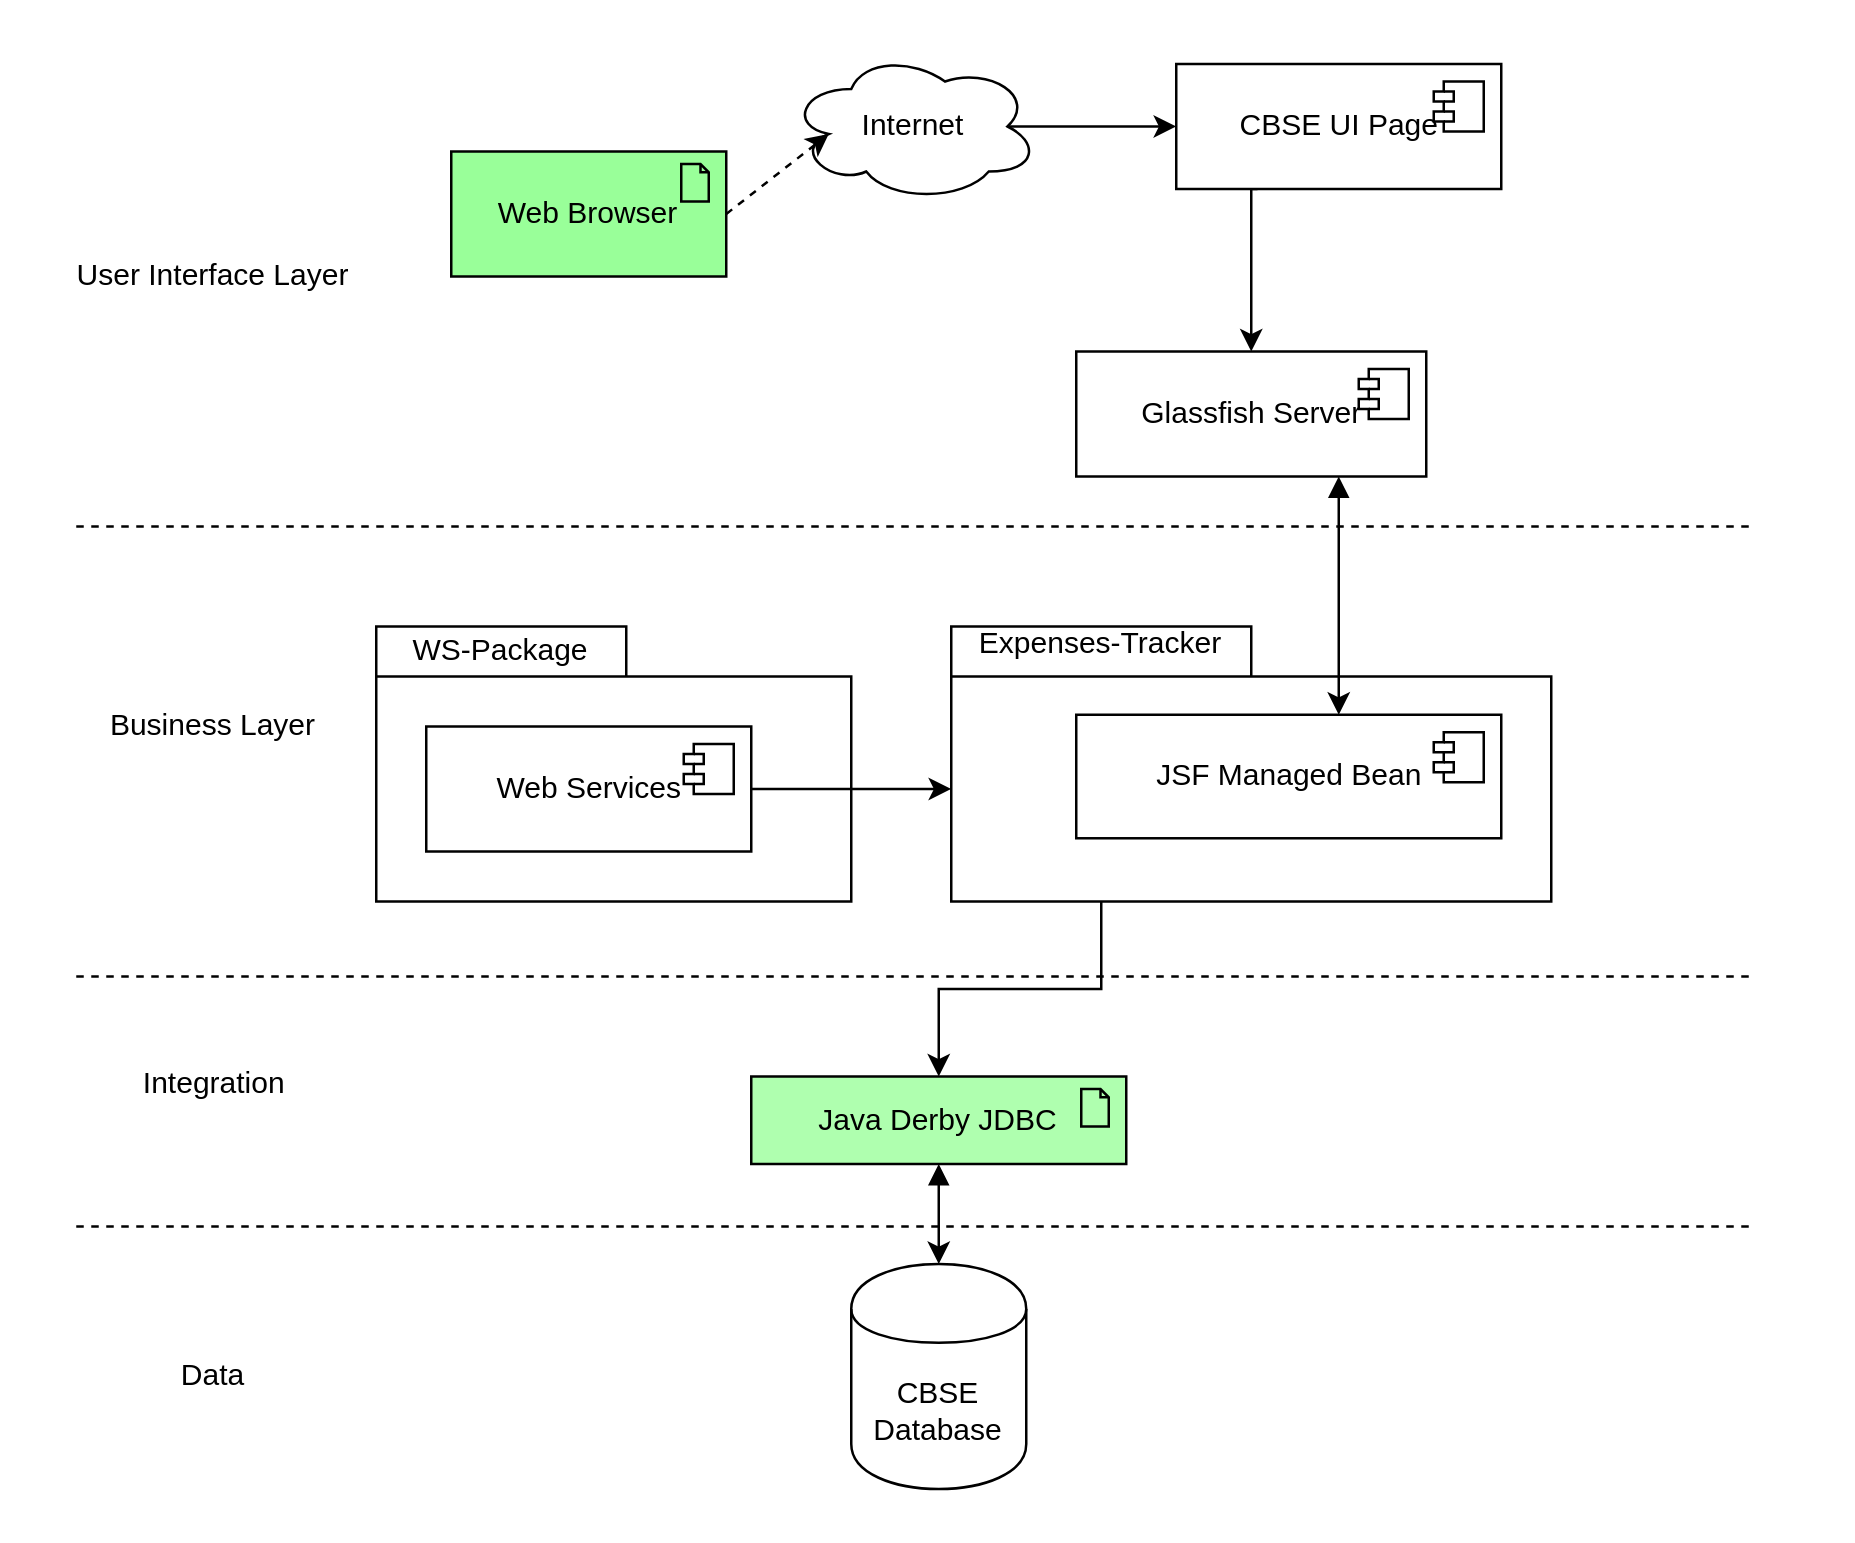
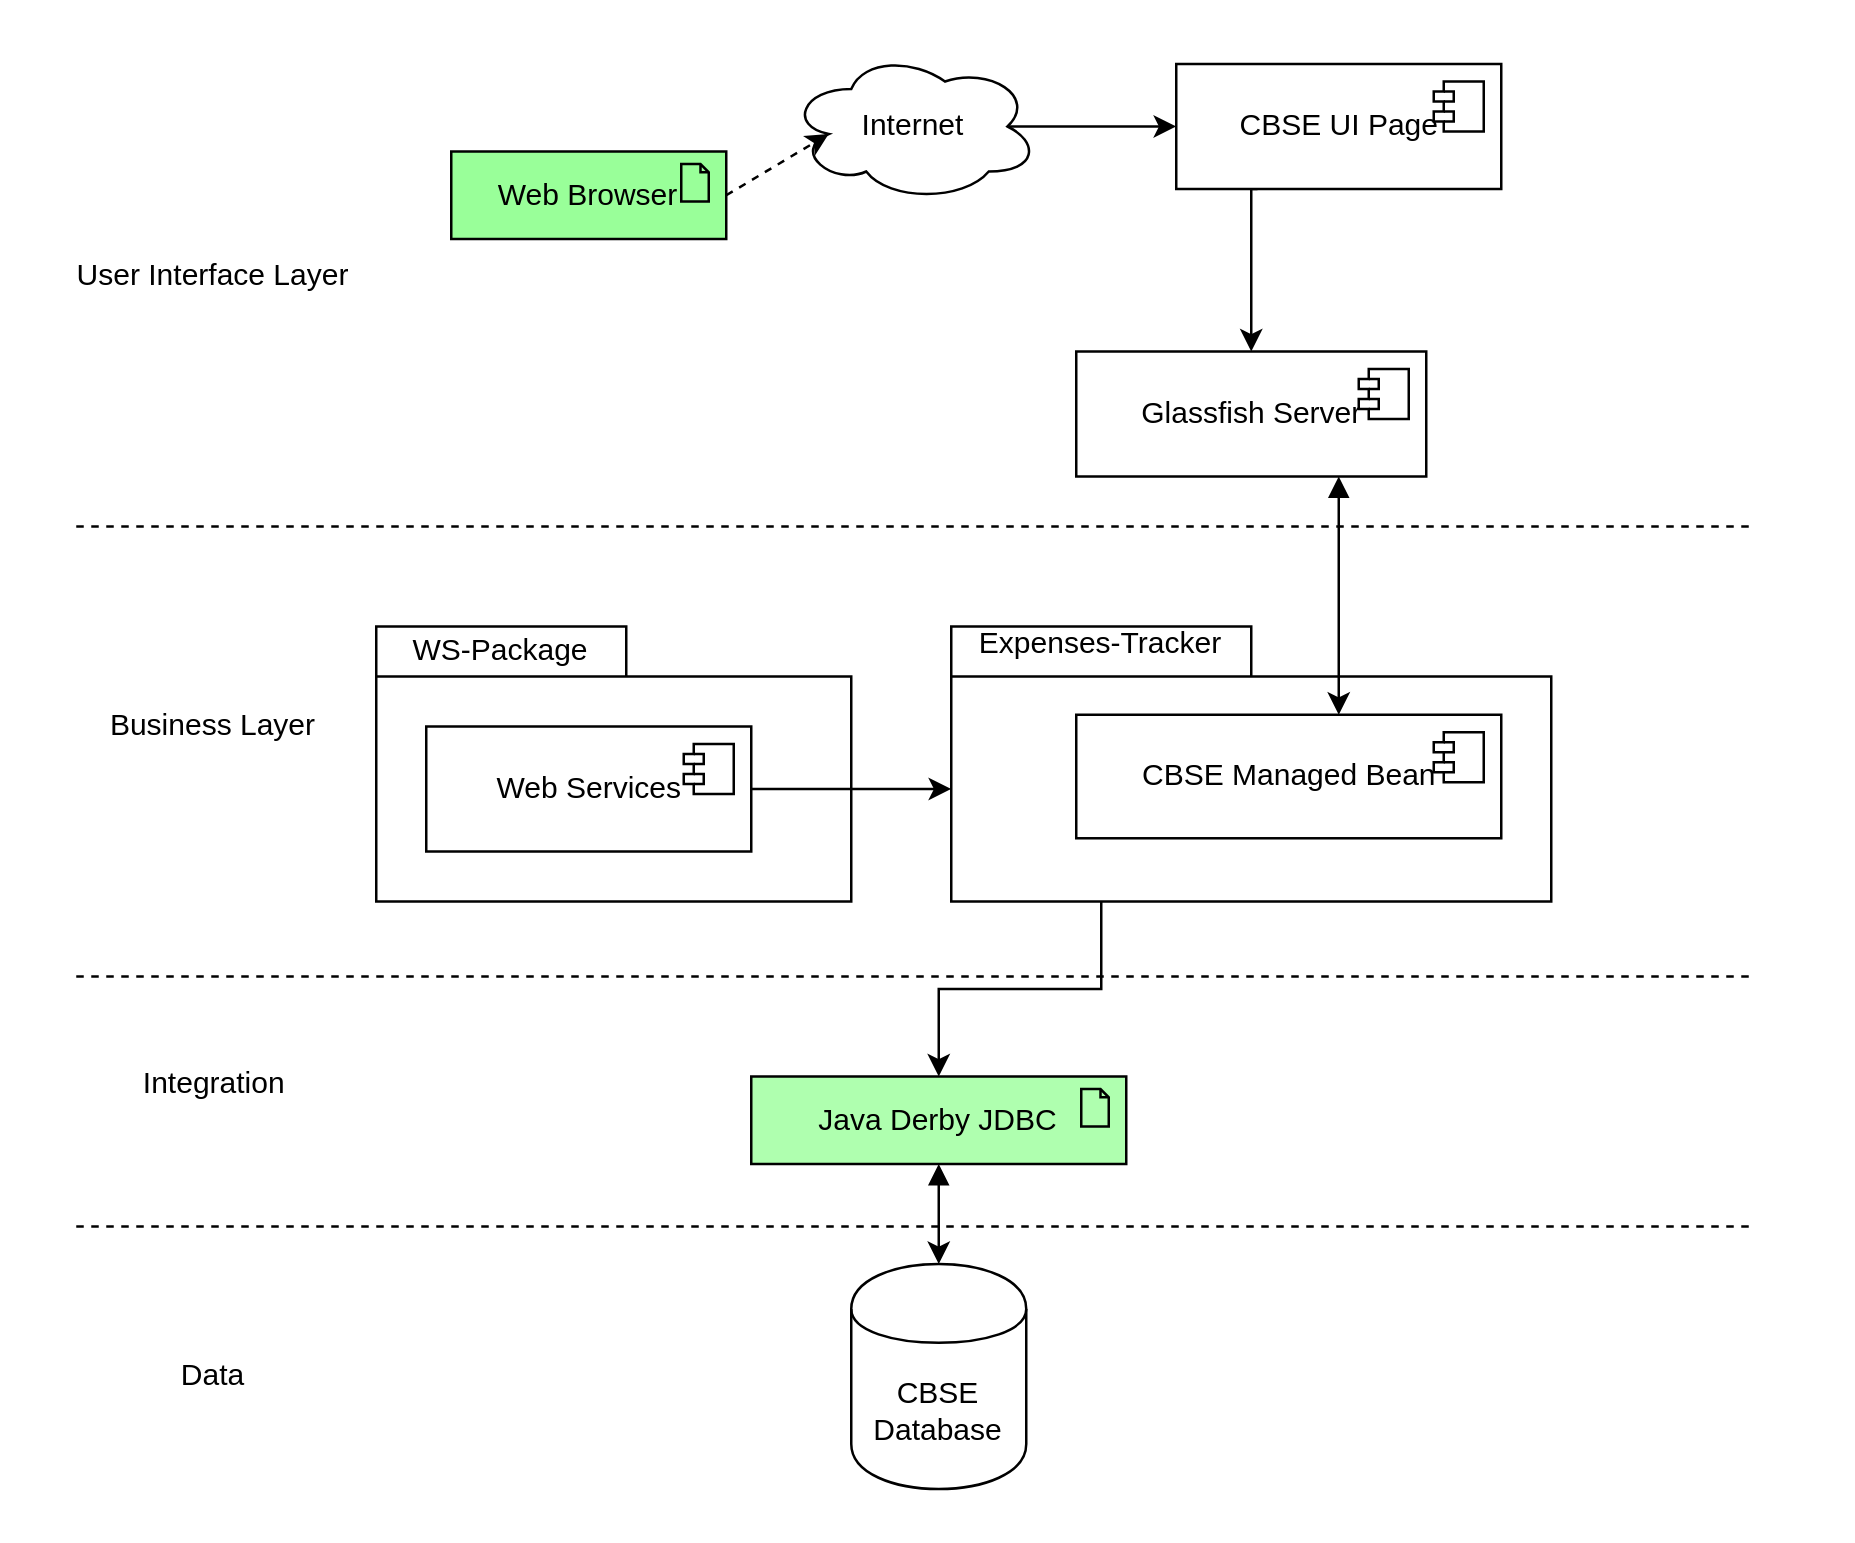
(589, 214) -> (589, 195)
(1290, 776) -> (1290, 776)
